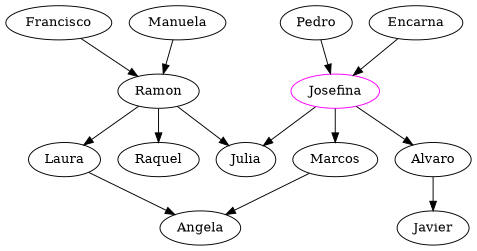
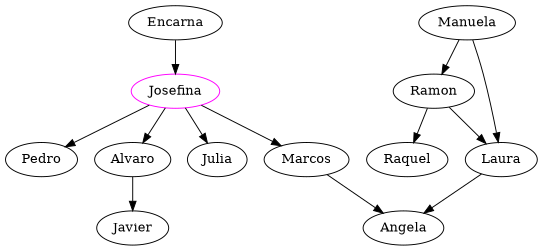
(59, 23) -> none
(324, 52) -> (112, 124)
none -> (486, 86)
(199, 123) -> none
